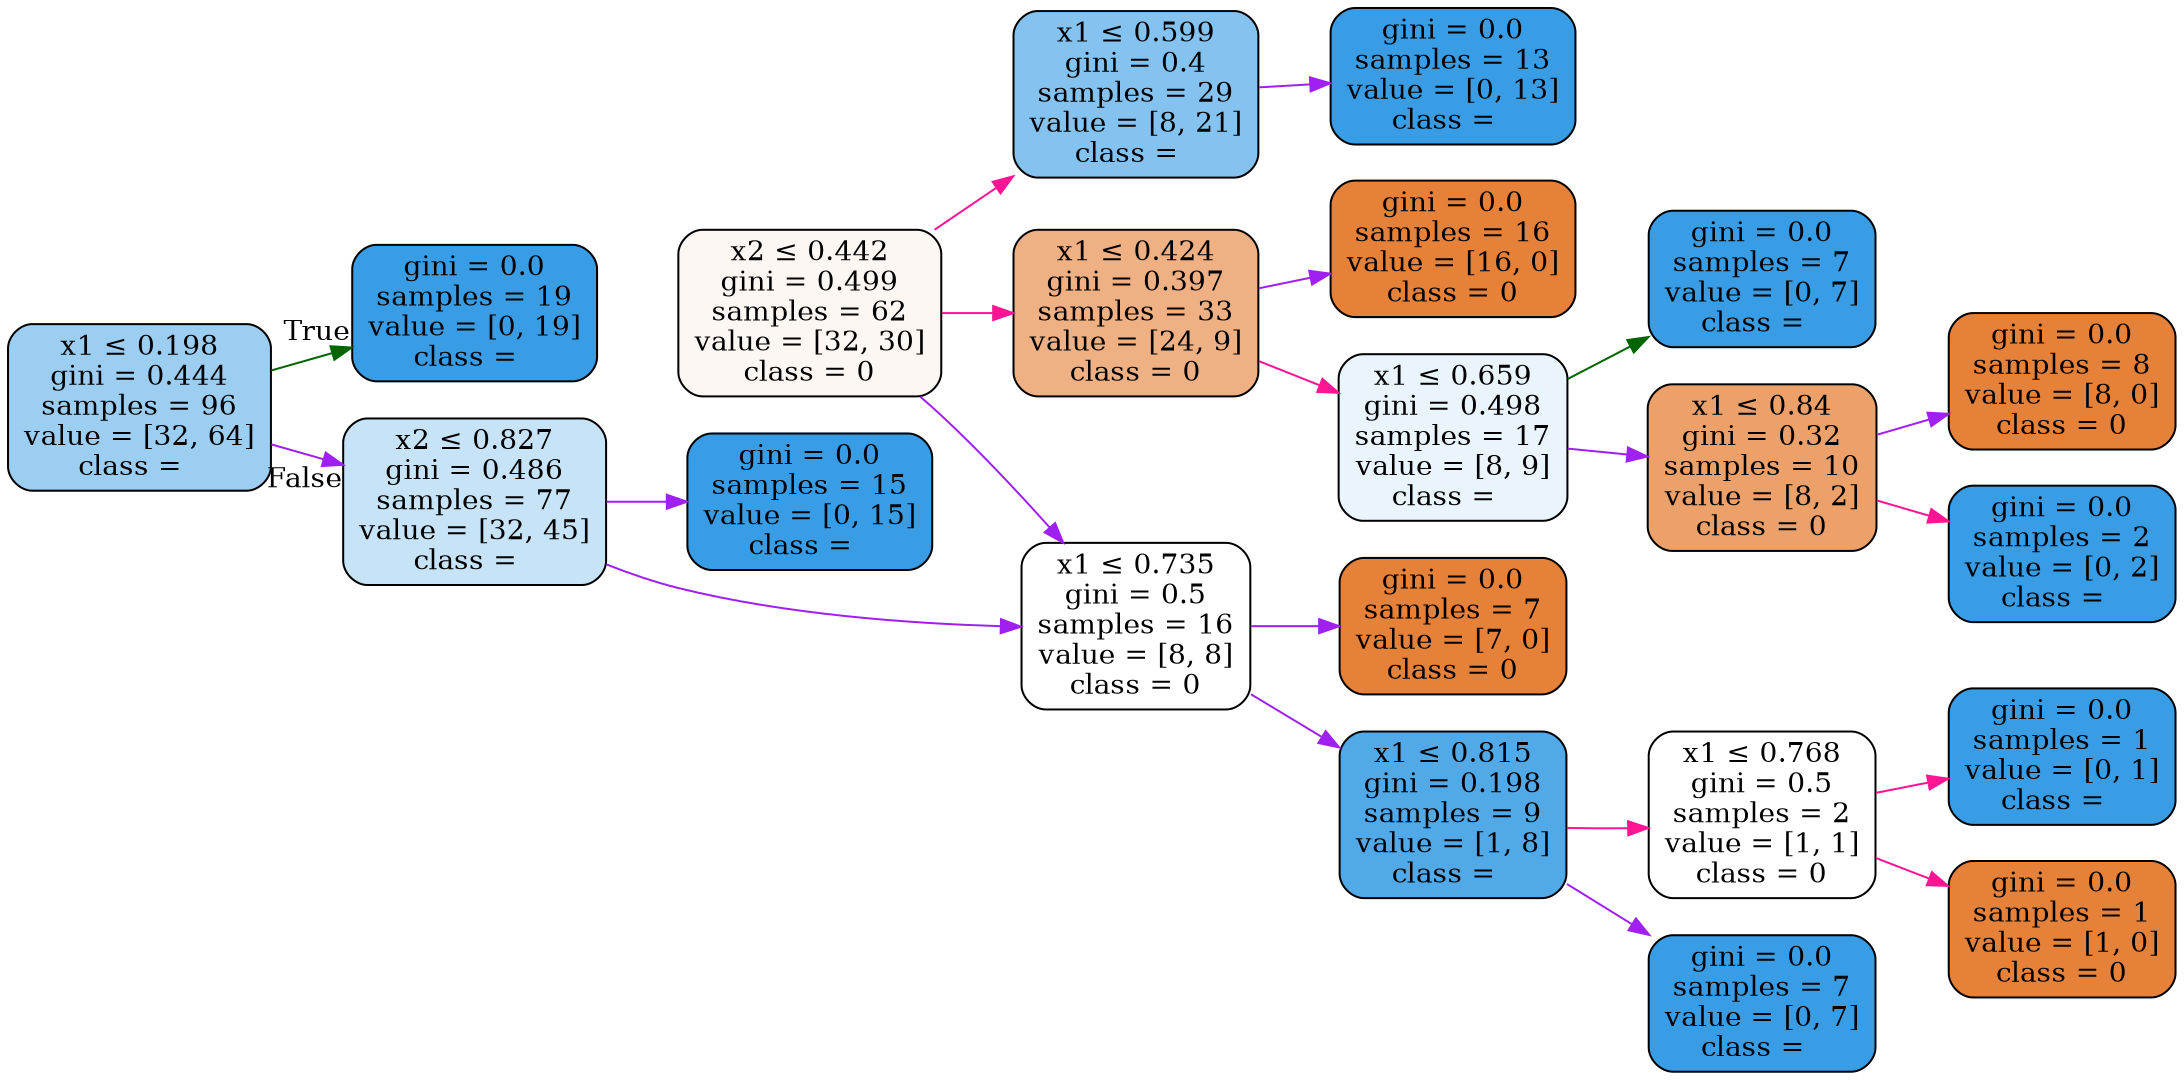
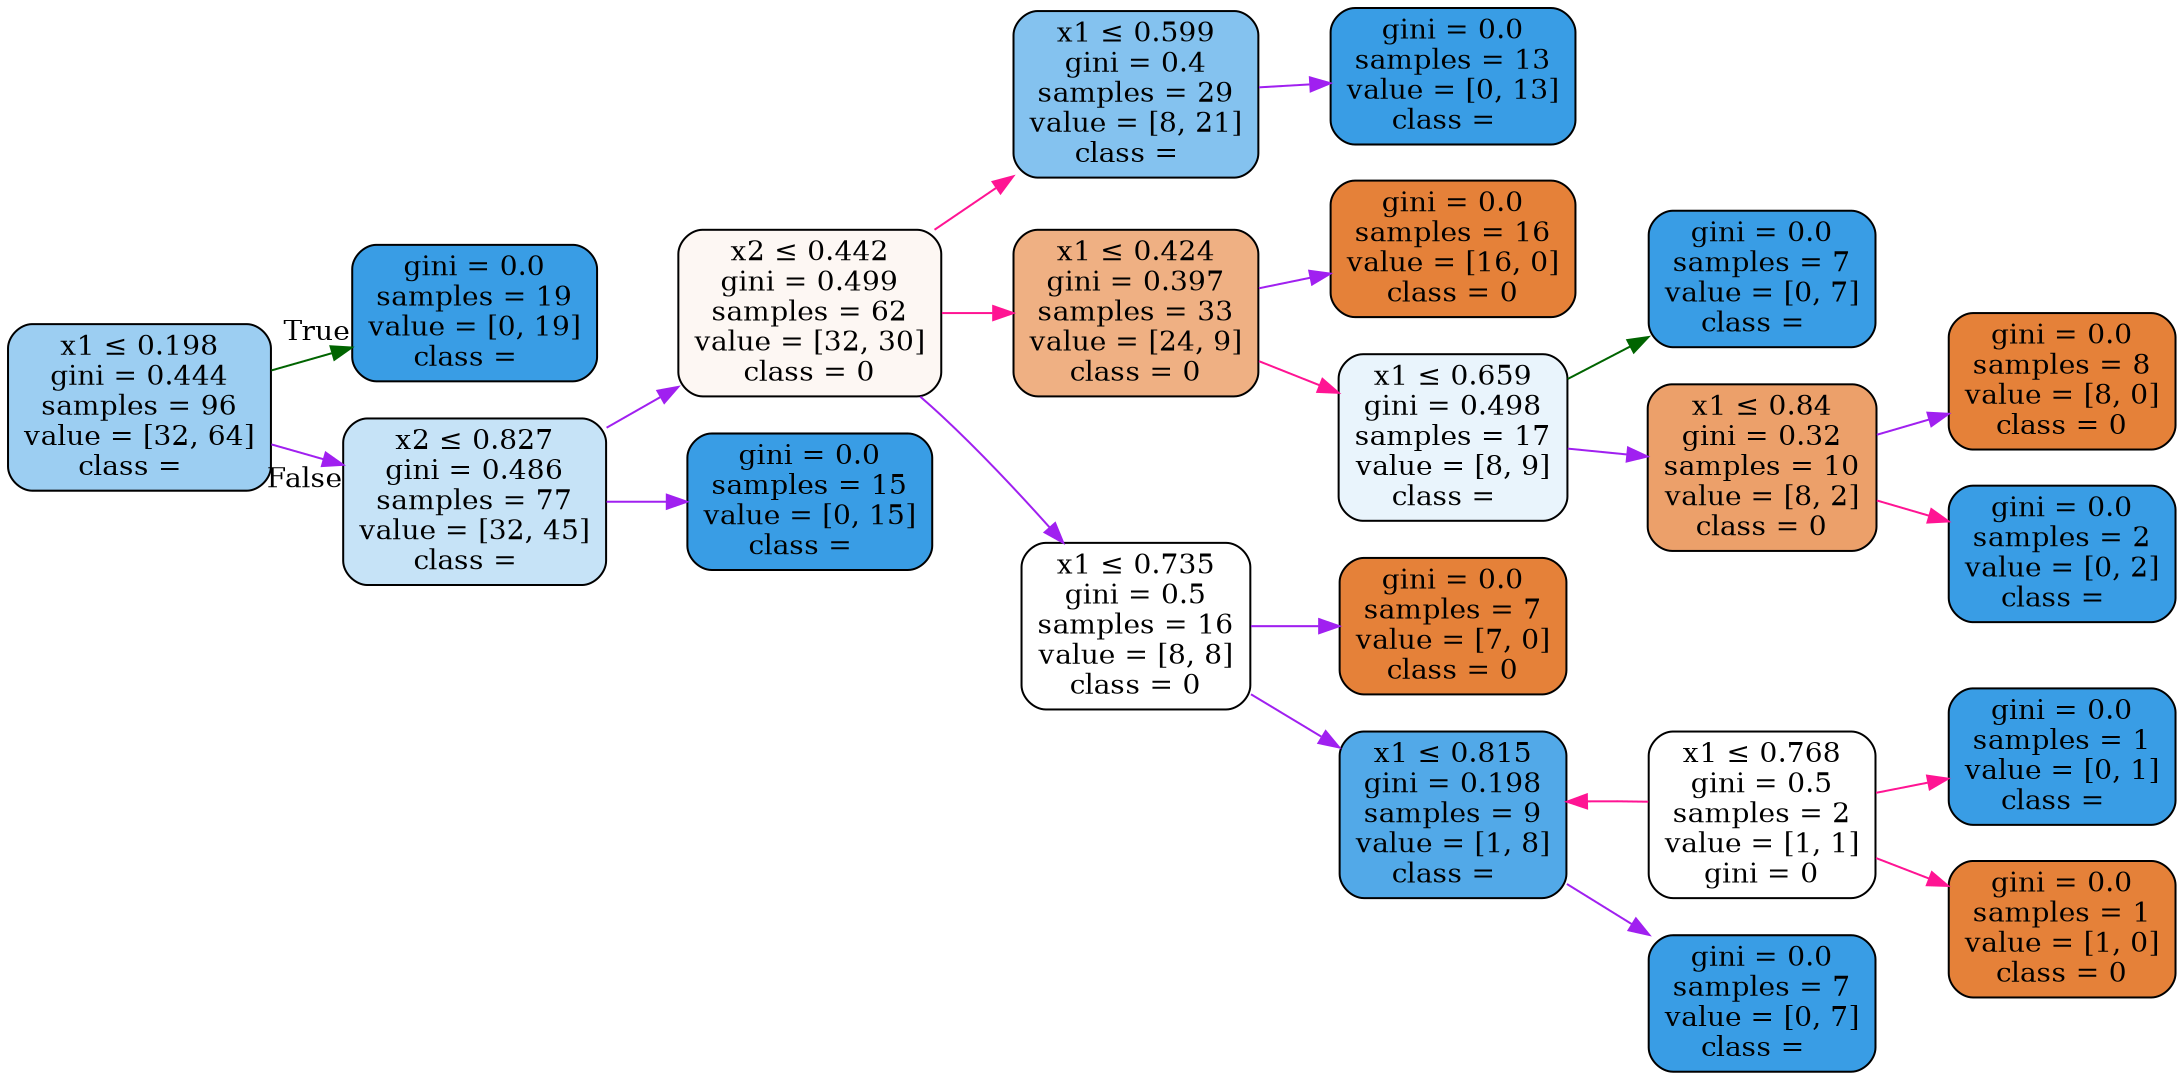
(801, 611) -> (634, 412)
(1597, 828) -> (1618, 801)
(1762, 874) -> (1762, 874)
